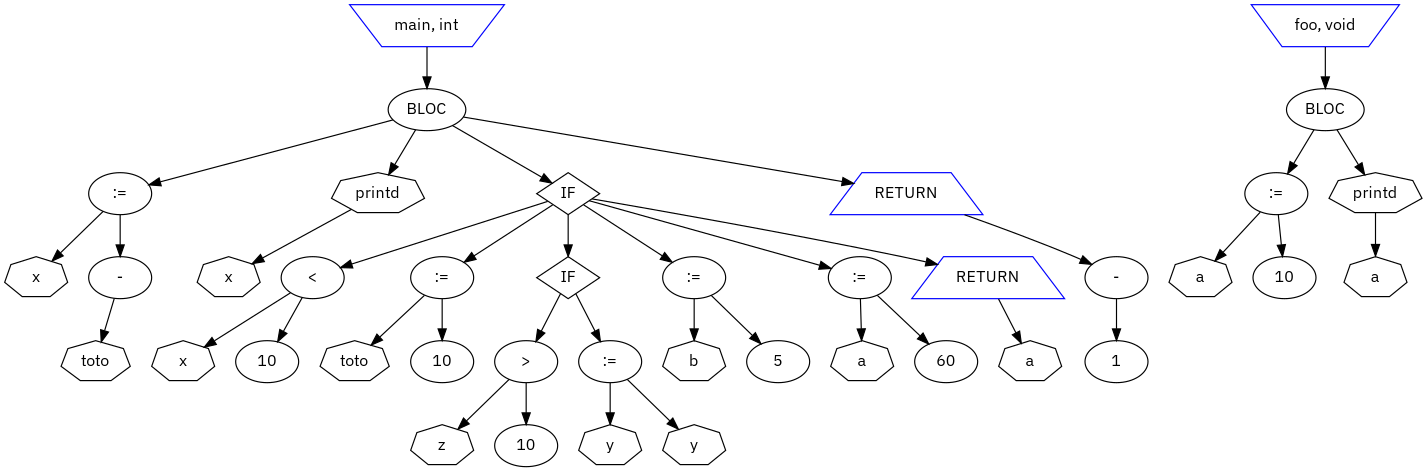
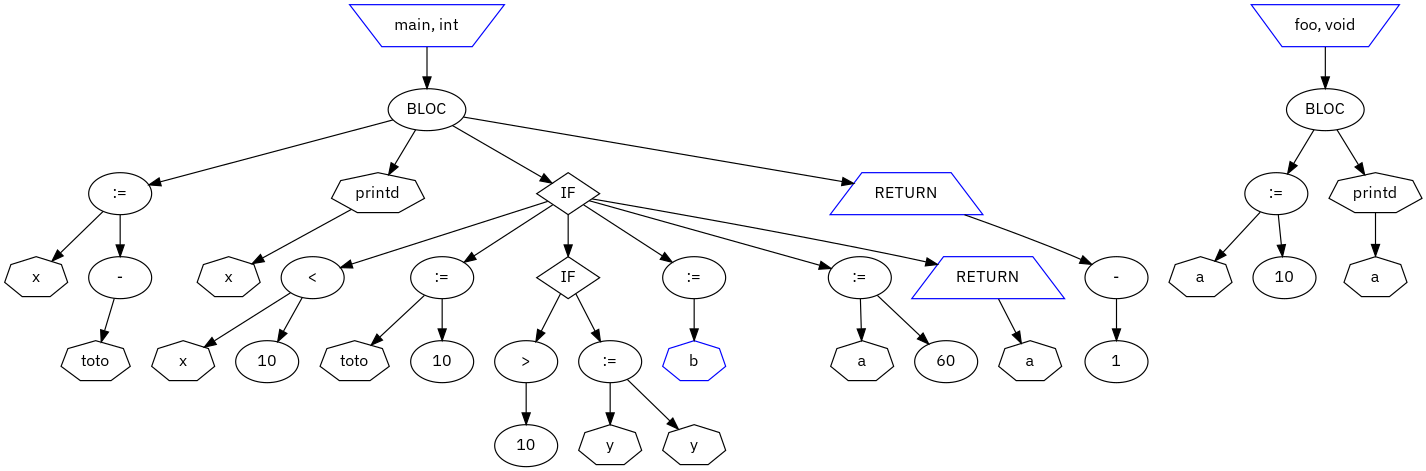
(694, 362) -> (694, 362)
(778, 362) -> none
(442, 446) -> none
